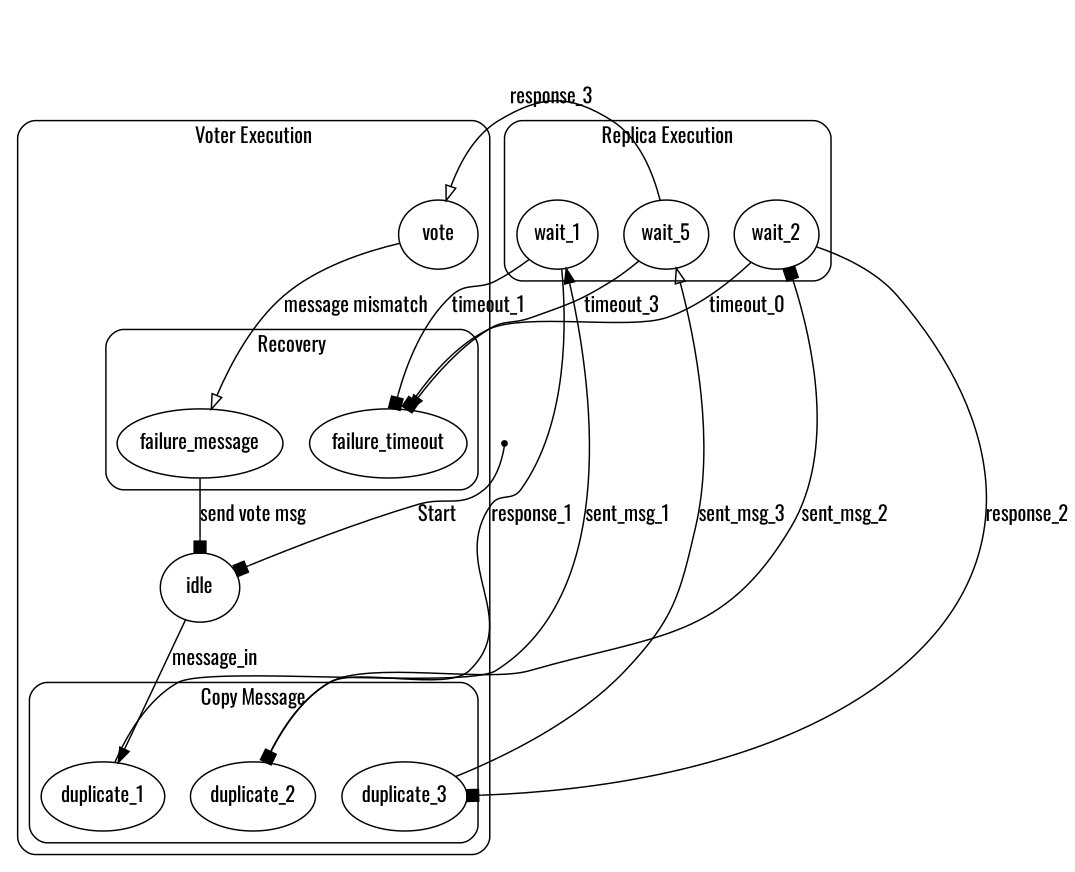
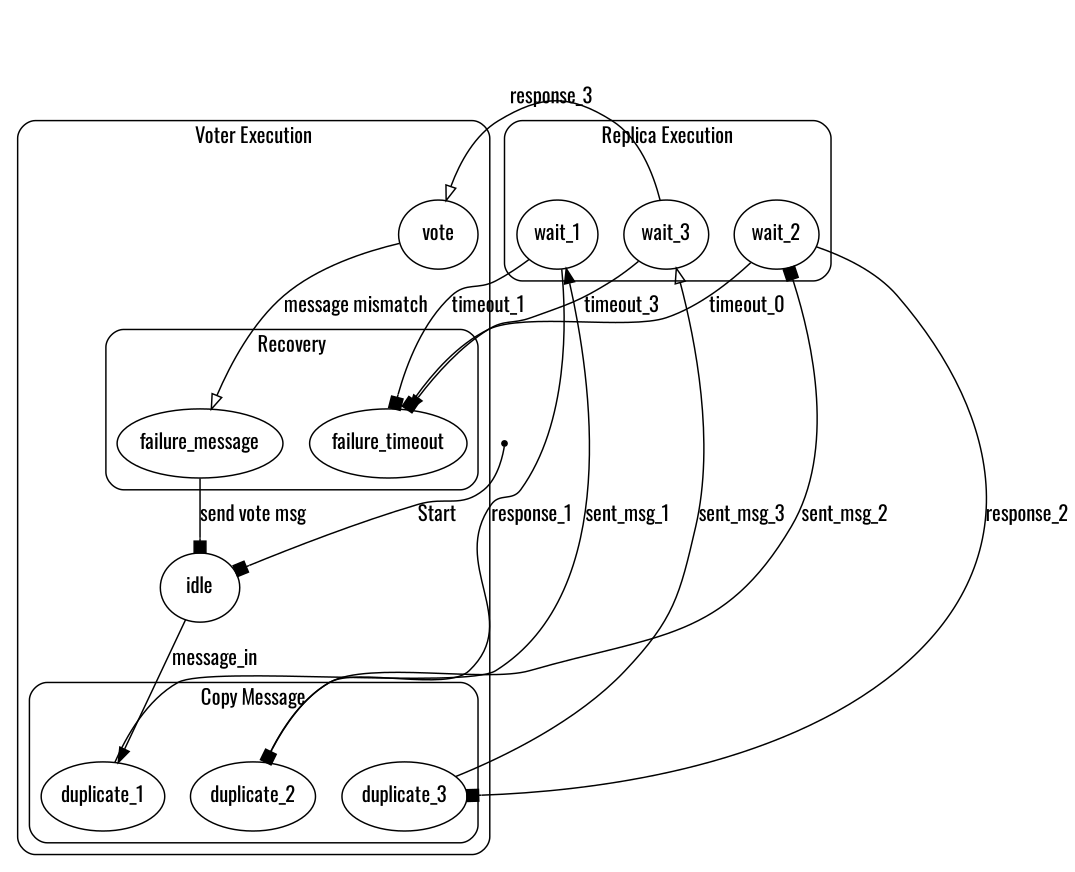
(666, 235) -> (666, 235)
